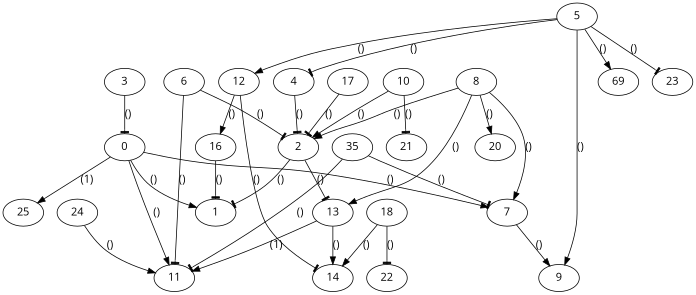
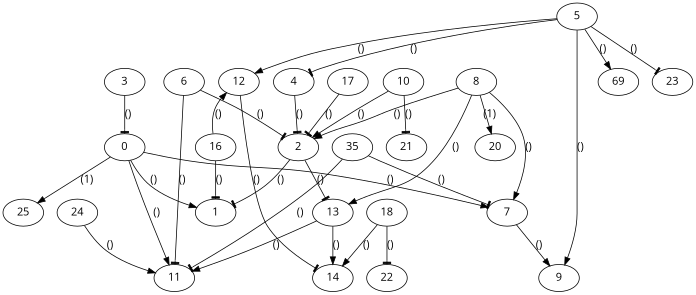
(229, 111) -> (213, 115)
(490, 115) -> (490, 115)
(277, 245) -> (277, 245)
